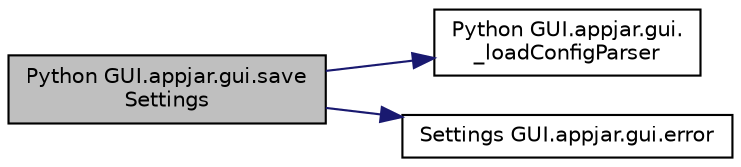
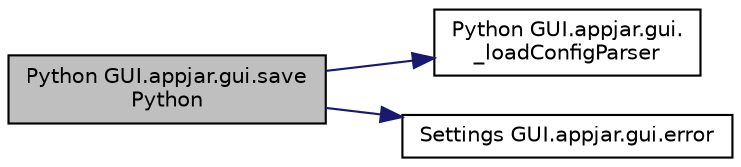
(167, 89) -> (167, 89)
